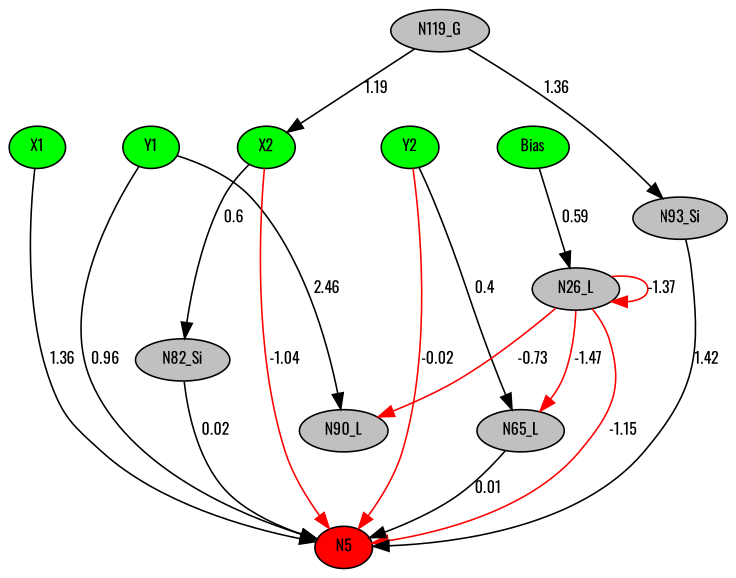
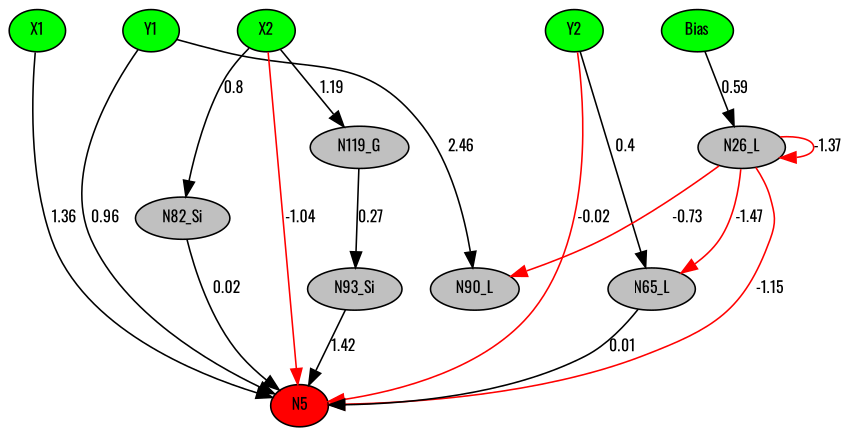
(358, 86) -> (307, 82)
(557, 89) -> (371, 218)
(234, 218) -> (234, 89)
